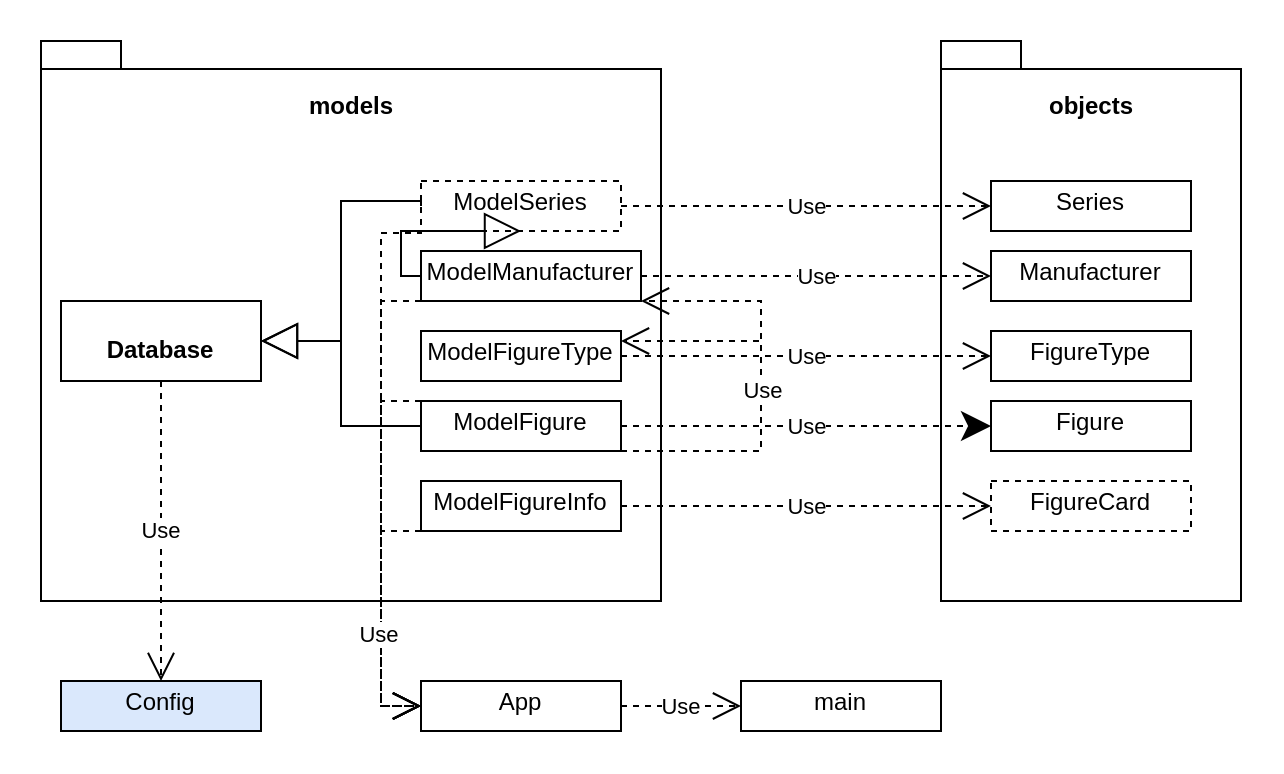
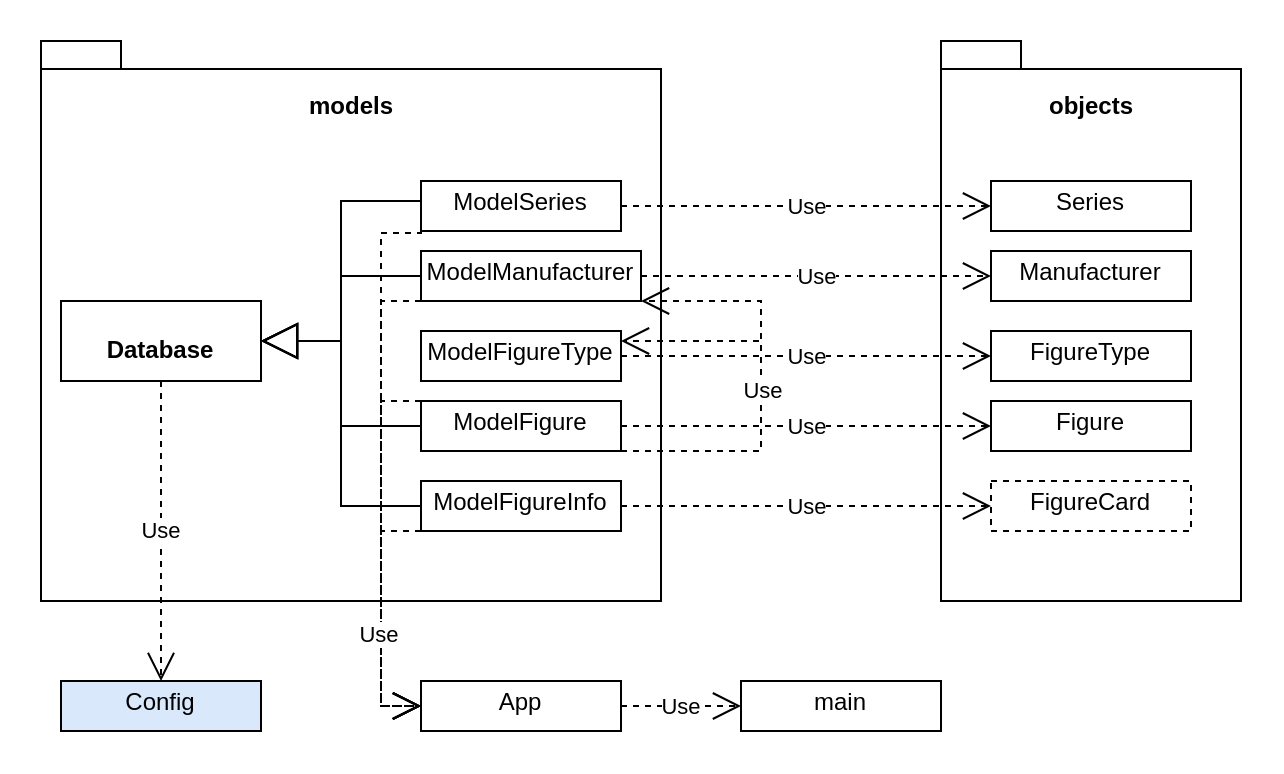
(521, 206) -> (521, 206)
(401, 257) -> (374, 276)
(967, 426) -> (975, 426)
none -> (343, 506)
